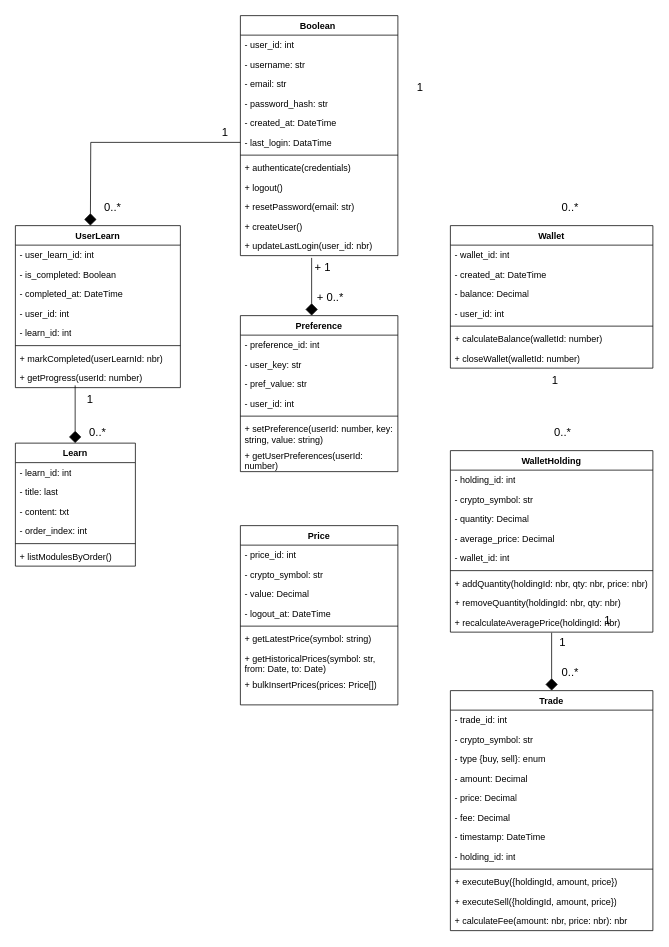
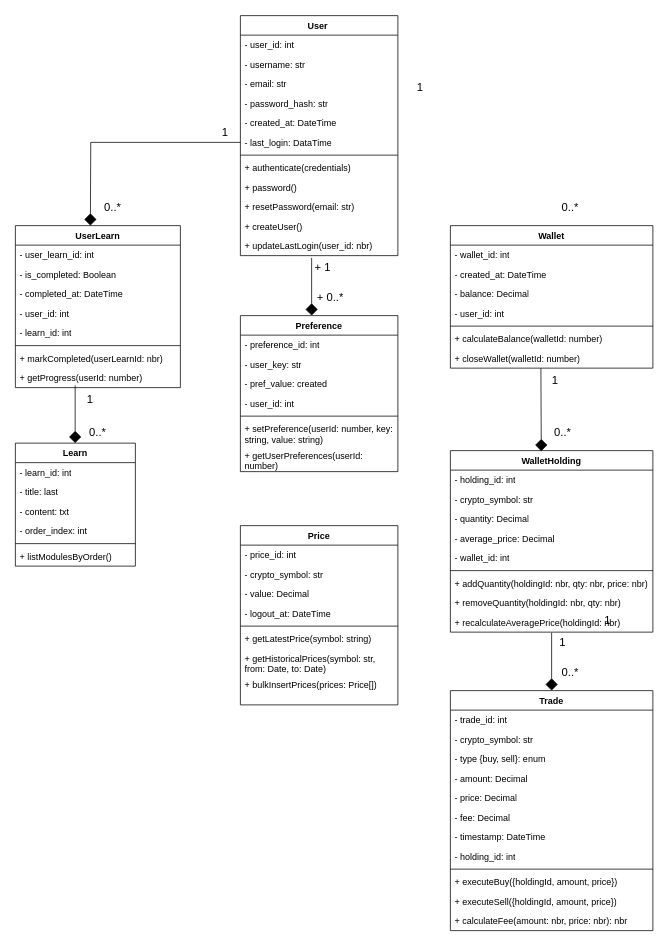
(319, 26) -> (319, 26)
(268, 188) -> (274, 188)
(283, 385) -> (293, 385)
none -> (541, 431)
